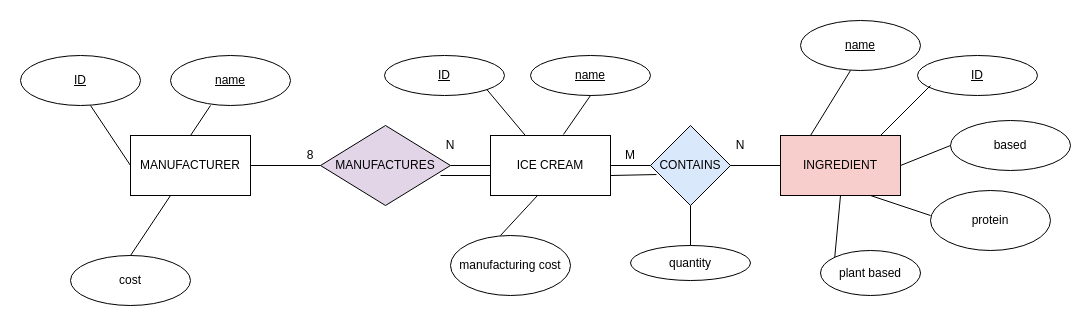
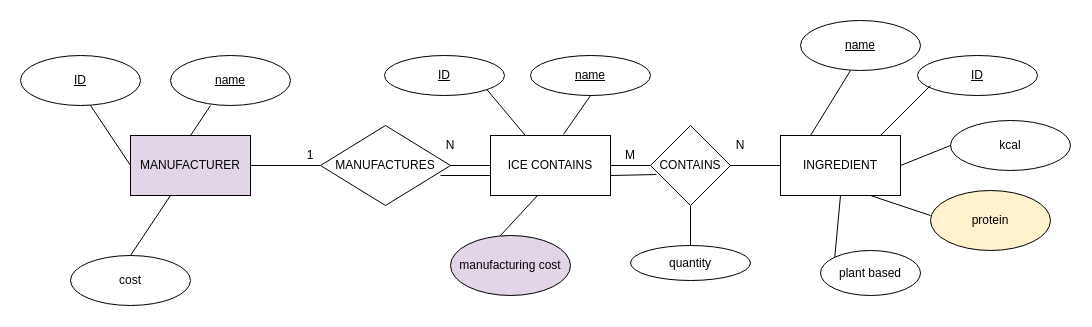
(1011, 146) -> (1011, 146)
(311, 156) -> (311, 156)
(191, 166) -> (191, 166)
(386, 166) -> (386, 166)
(551, 166) -> (551, 166)
(691, 166) -> (691, 166)
(841, 166) -> (841, 166)
(991, 221) -> (991, 221)
(511, 266) -> (511, 266)
